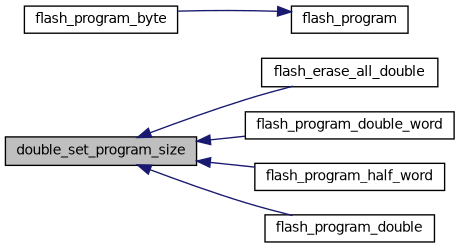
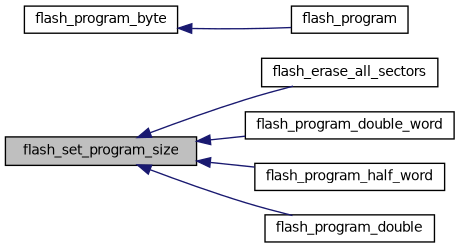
(228, 11) -> (242, 29)
(350, 73) -> (350, 73)
(101, 151) -> (101, 151)
